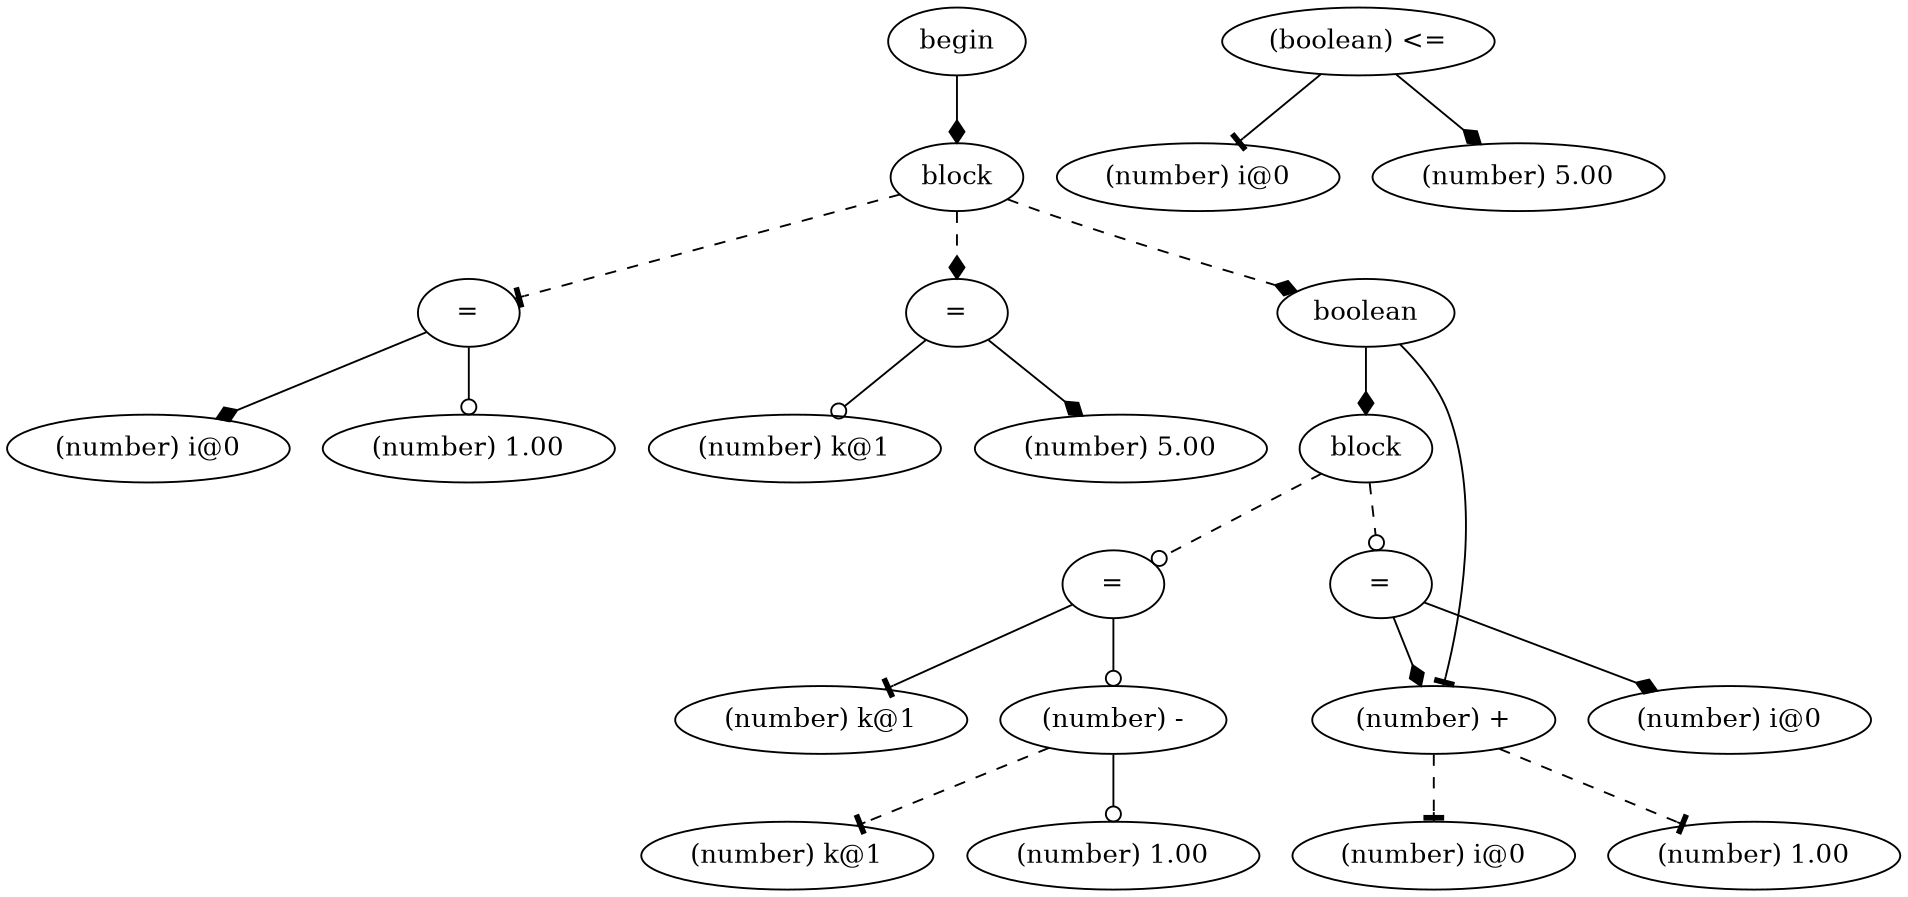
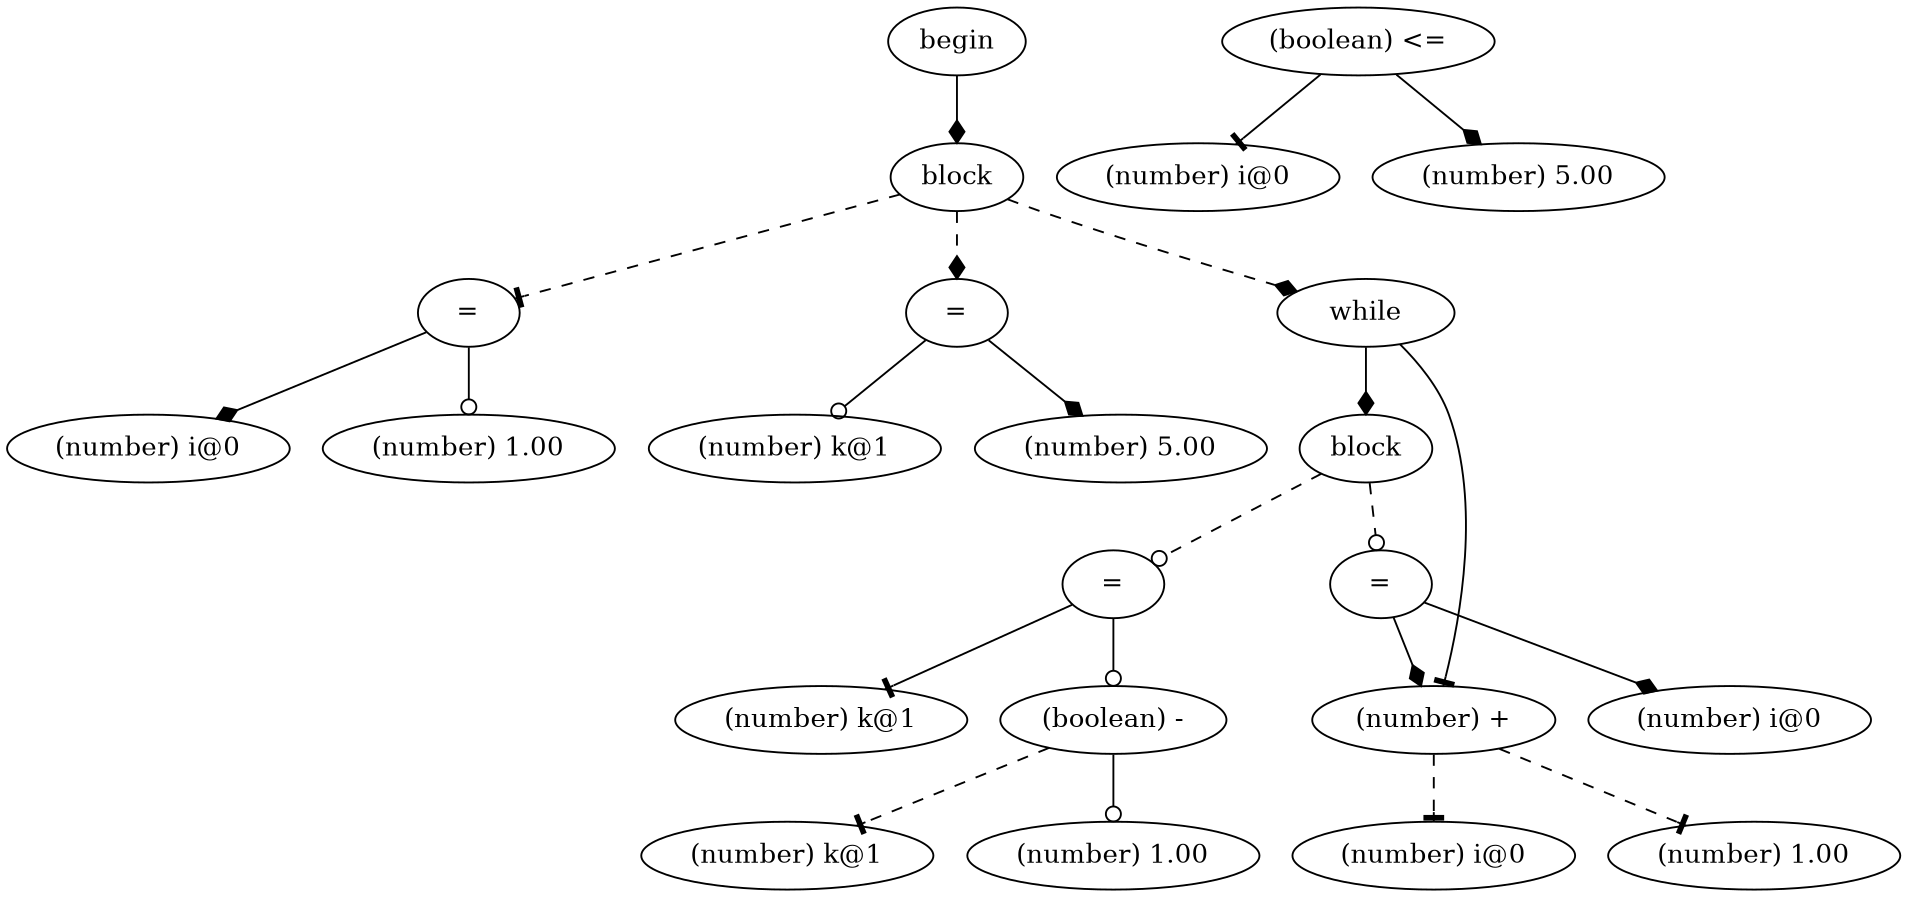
(1366, 313) -> (1366, 313)
(1113, 720) -> (1113, 720)
